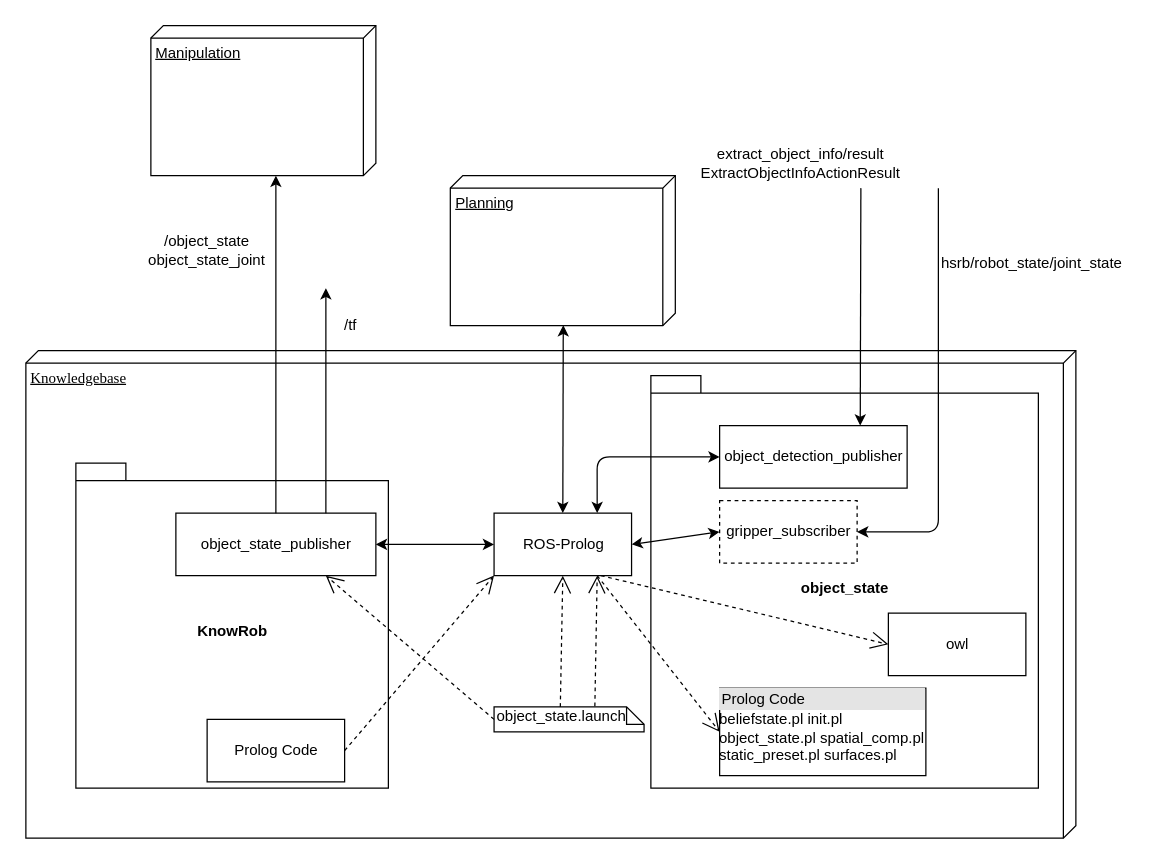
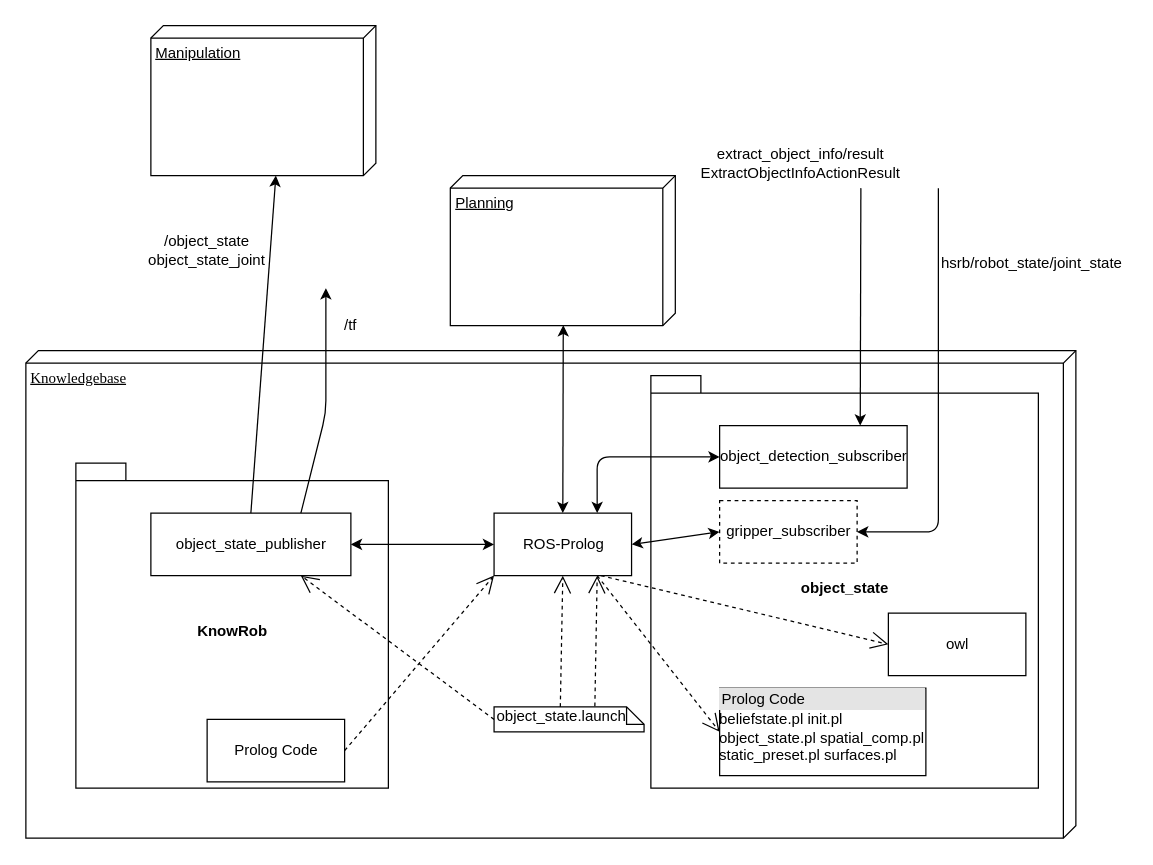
(814, 457) -> (814, 457)
(276, 544) -> (251, 544)
